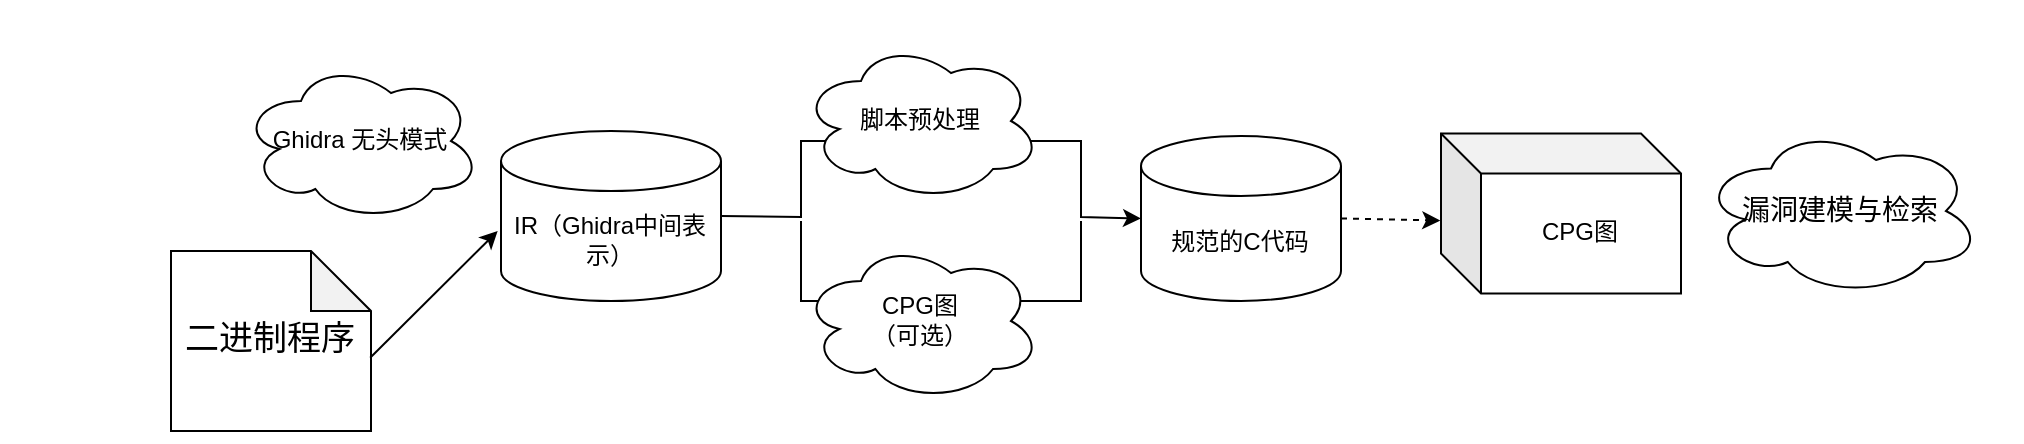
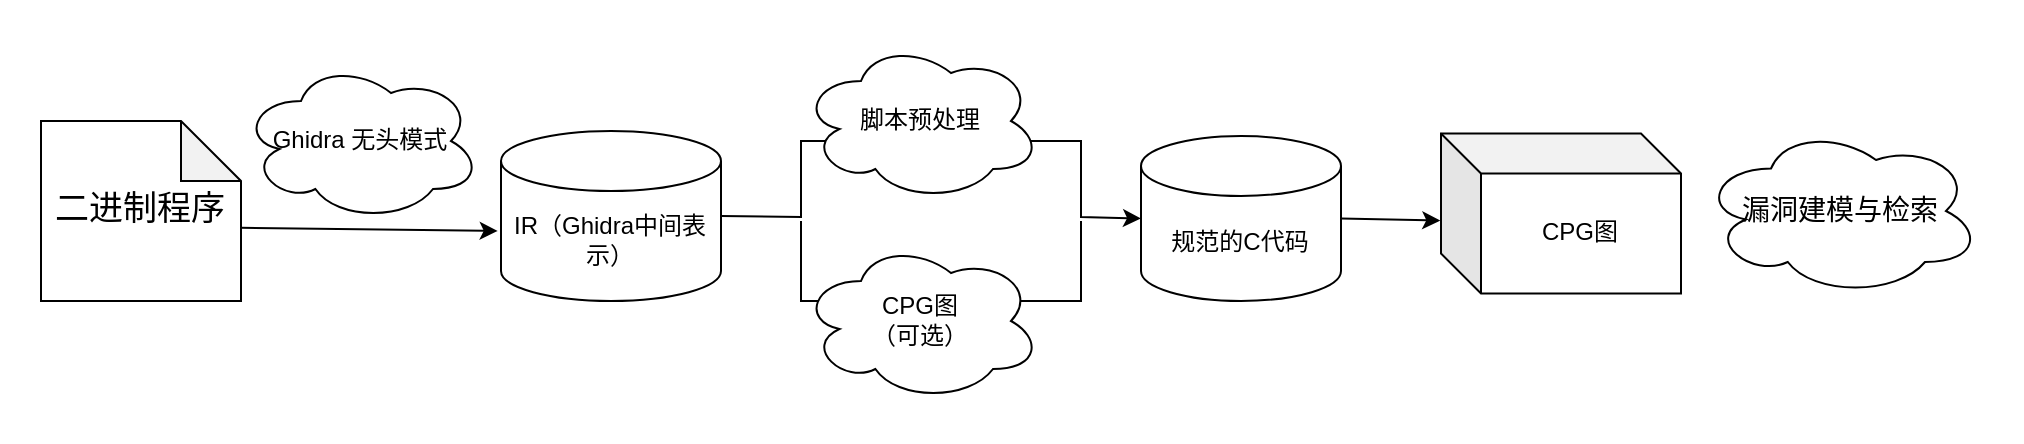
(1385, 219) -> (1385, 219)
(271, 341) -> (141, 211)
